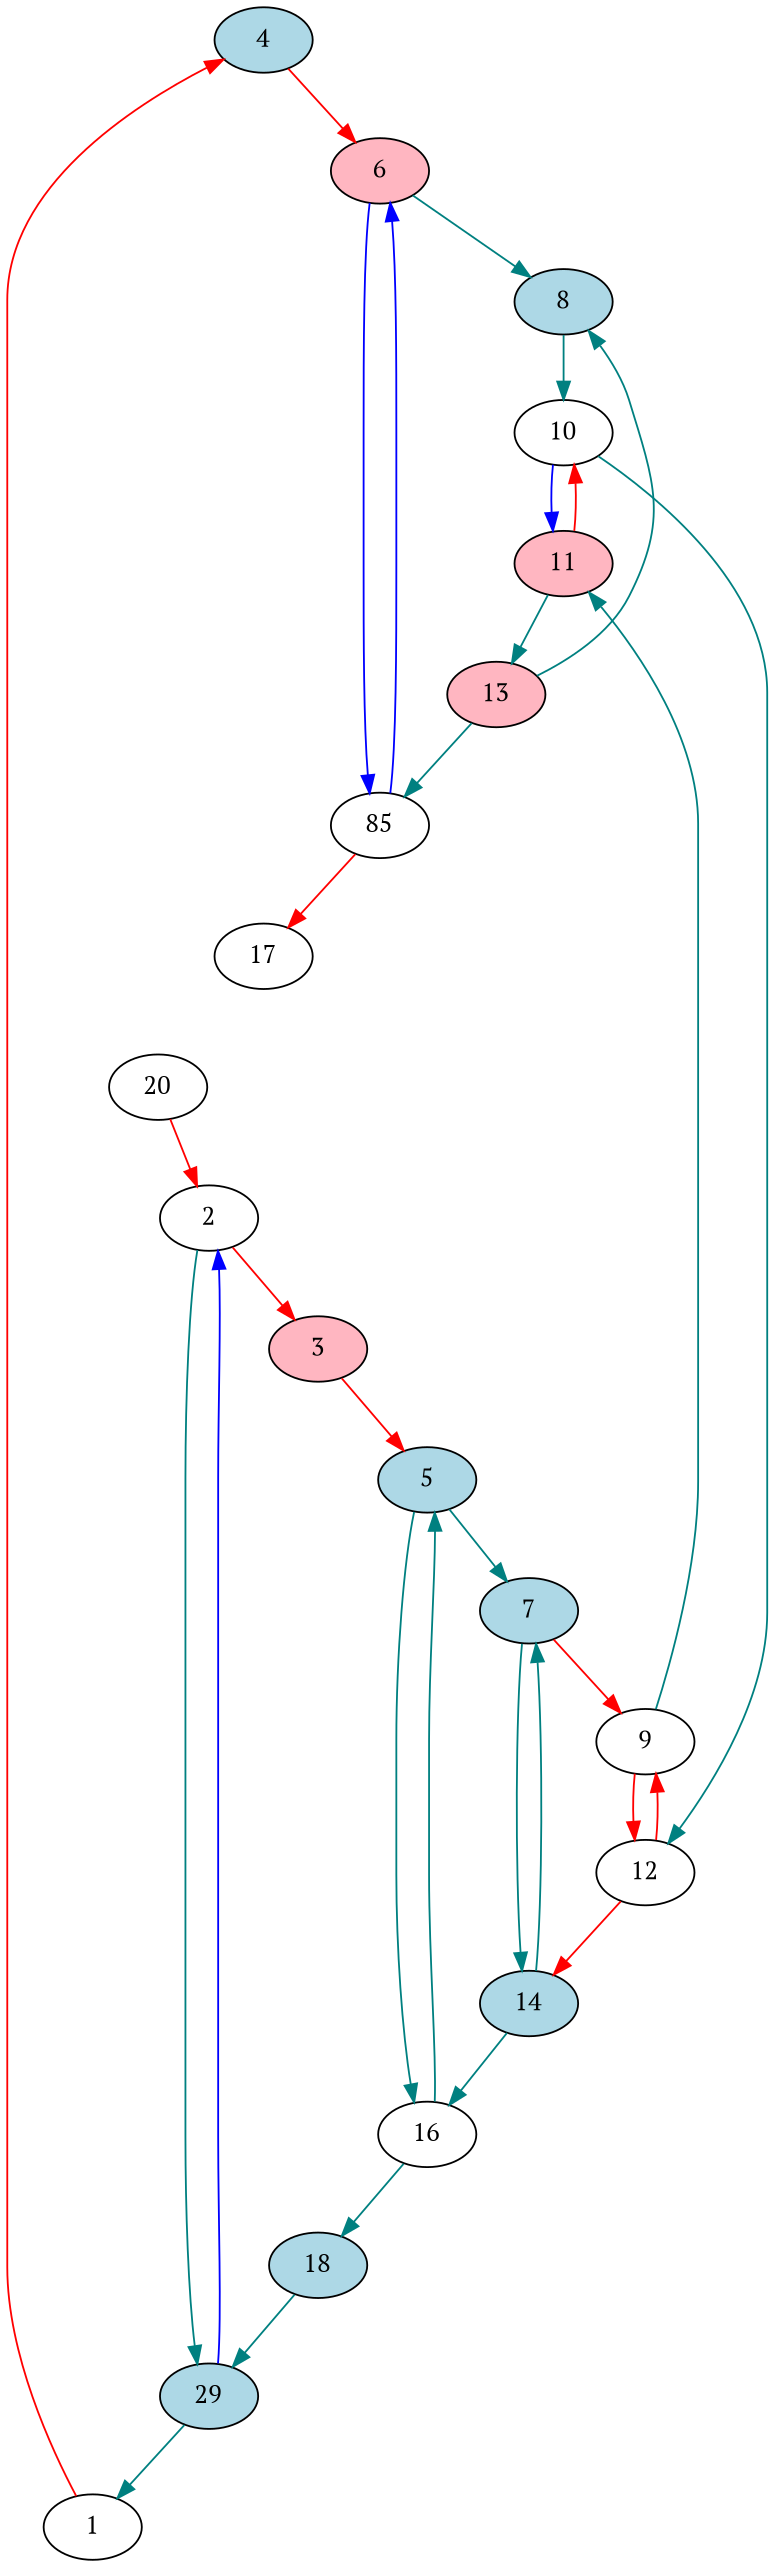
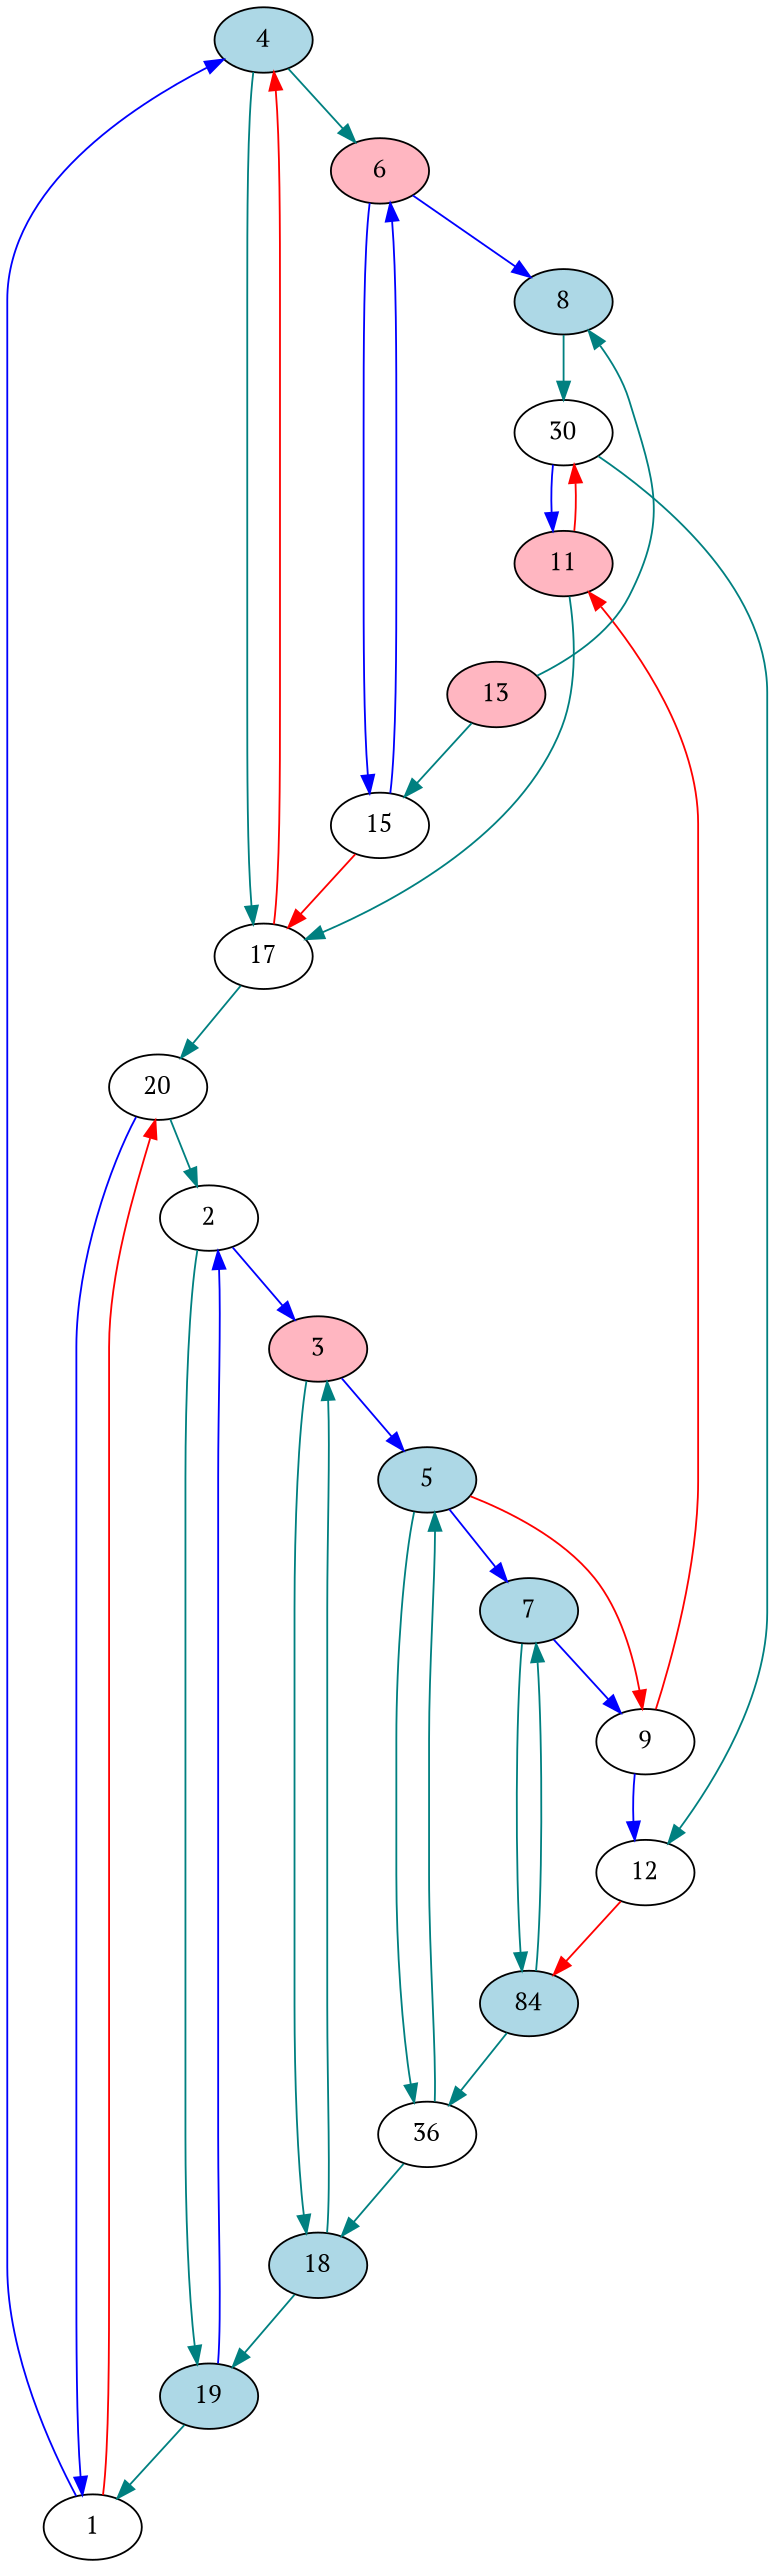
(316, 99) -> (316, 99)
(464, 231) -> (464, 231)
(564, 433) -> (564, 433)
none -> (247, 489)
none -> (280, 507)
(534, 621) -> (510, 807)
(380, 825) -> (380, 825)
none -> (217, 1015)
(180, 1144) -> (180, 1144)
(698, 1148) -> (698, 1148)
(7, 1244) -> (7, 1244)
(258, 1277) -> (258, 1277)
(367, 1408) -> (367, 1408)
(472, 1538) -> (472, 1538)
(581, 1670) -> (581, 1670)
none -> (76, 1792)
none -> (295, 1798)
(633, 1798) -> (633, 1798)
none -> (109, 1814)
none -> (327, 1816)
(658, 1816) -> (585, 1568)
(529, 2003) -> (529, 2003)
(427, 2134) -> (427, 2134)
(209, 2396) -> (209, 2396)
